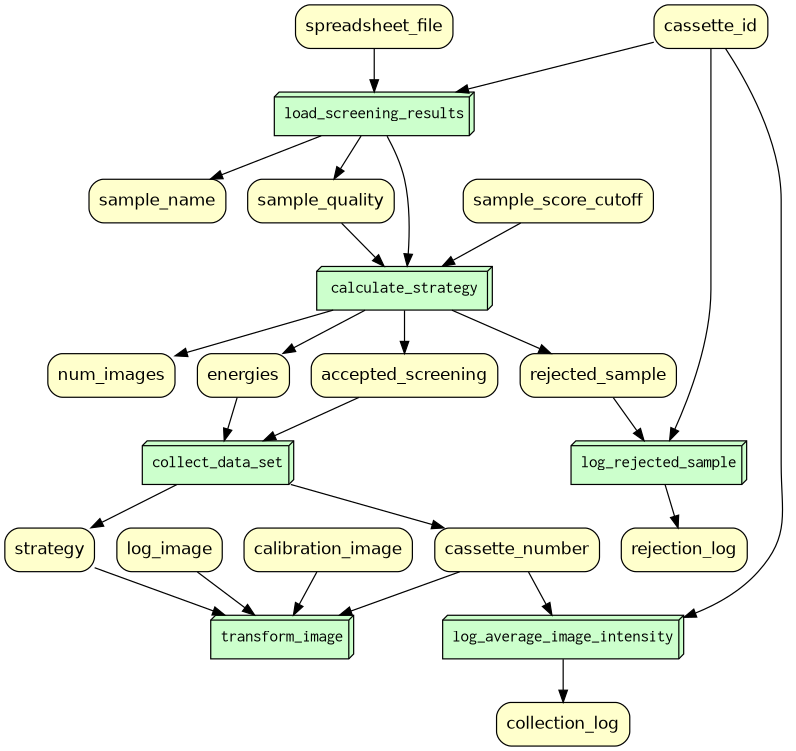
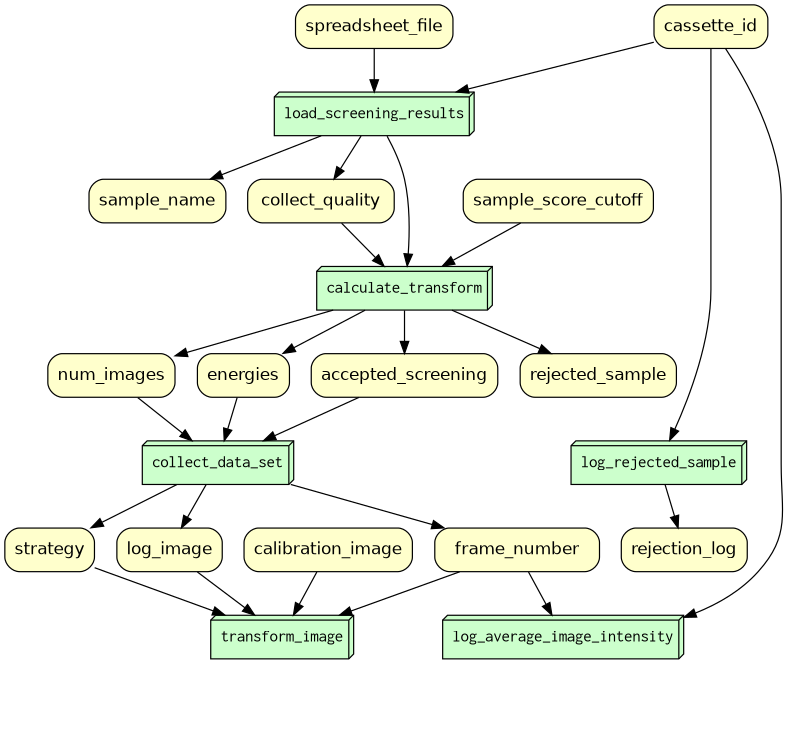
(321, 201) -> (321, 201)
(405, 288) -> (405, 288)
(625, 414) -> none
none -> (160, 415)
none -> (197, 501)
(517, 550) -> (517, 550)
(563, 724) -> none
